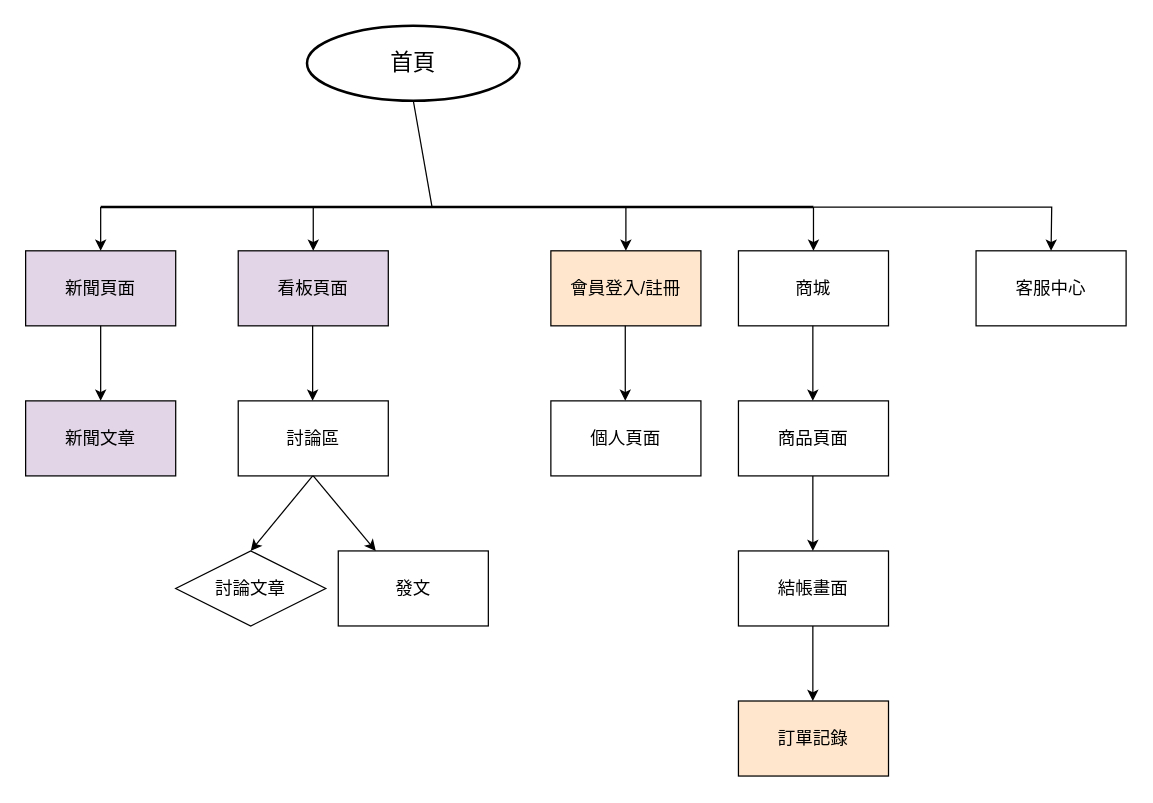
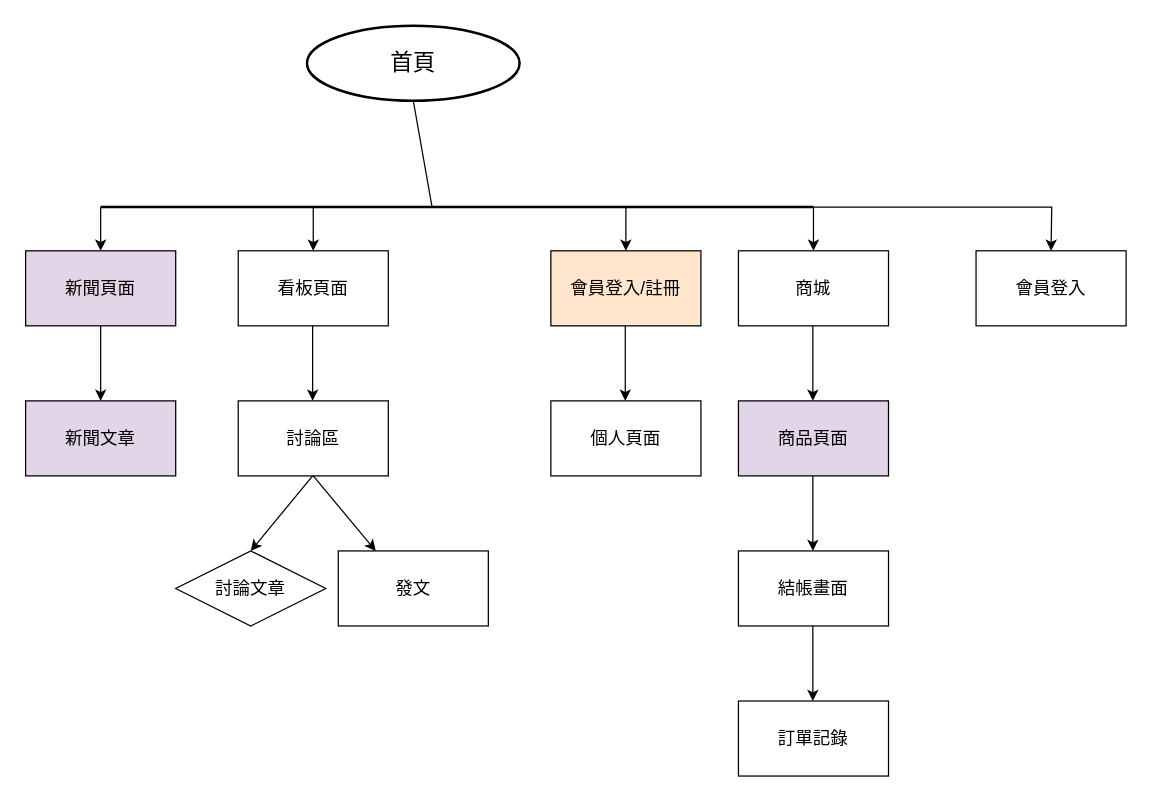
(313, 288) -> (313, 288)
(1051, 288) -> (1051, 288)
(813, 438) -> (813, 438)
(813, 738) -> (813, 738)
